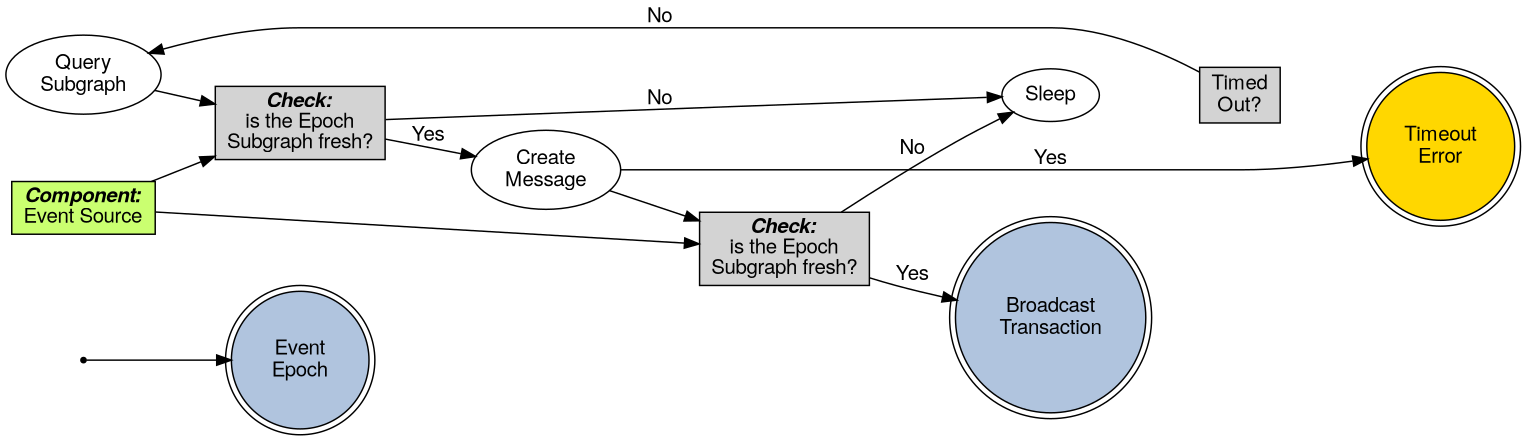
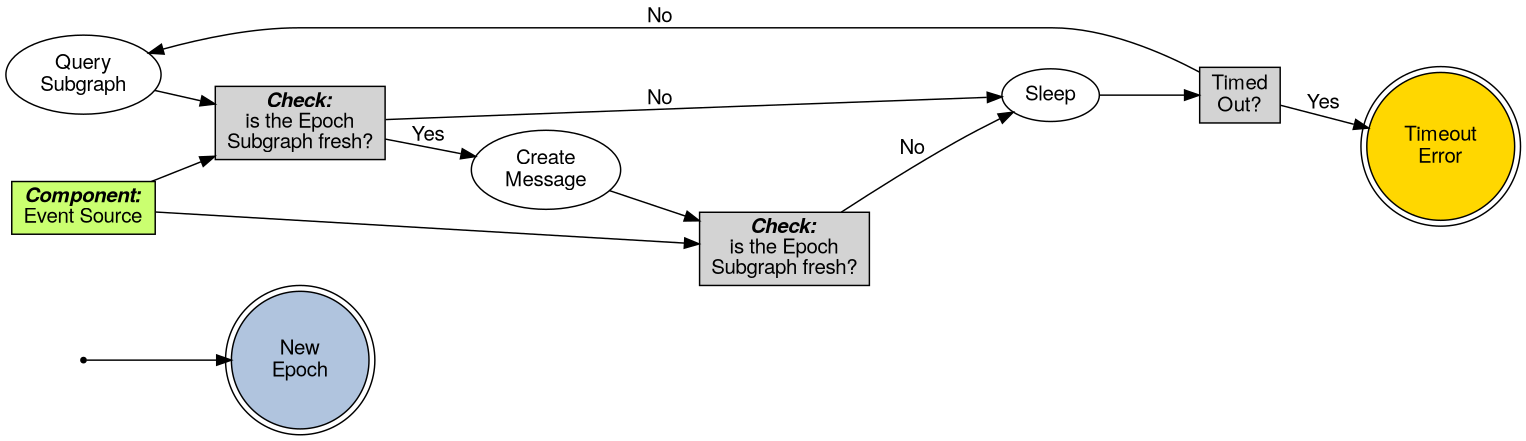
none -> (1142, 95)
(987, 170) -> (1317, 115)
(1051, 318) -> none
(300, 360) -> (300, 360)
